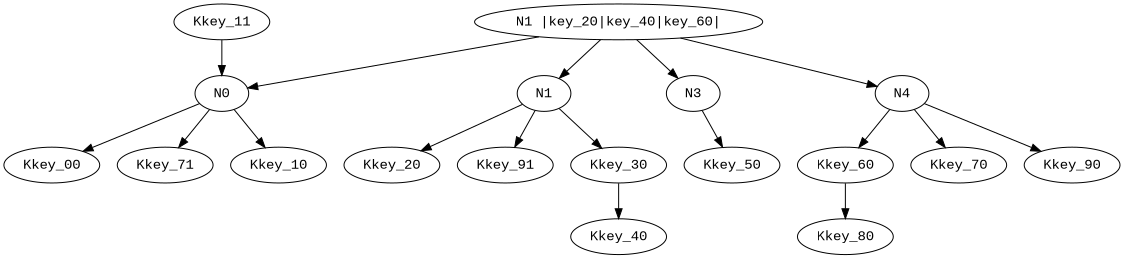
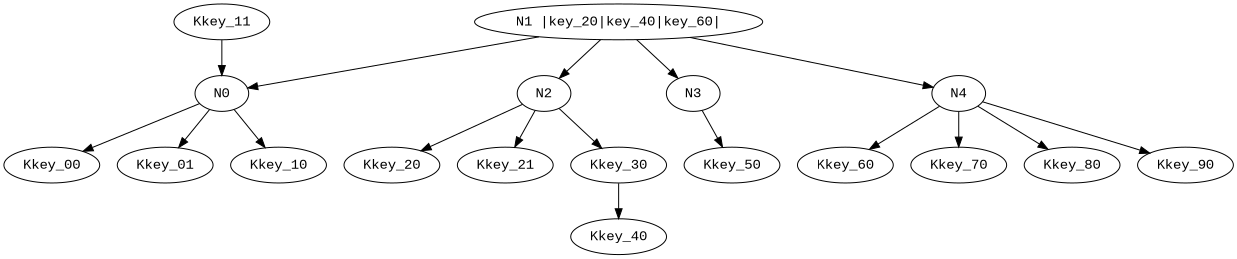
(544, 93) -> (544, 93)
(165, 165) -> (165, 165)
(505, 165) -> (505, 165)
(845, 196) -> (1009, 125)
